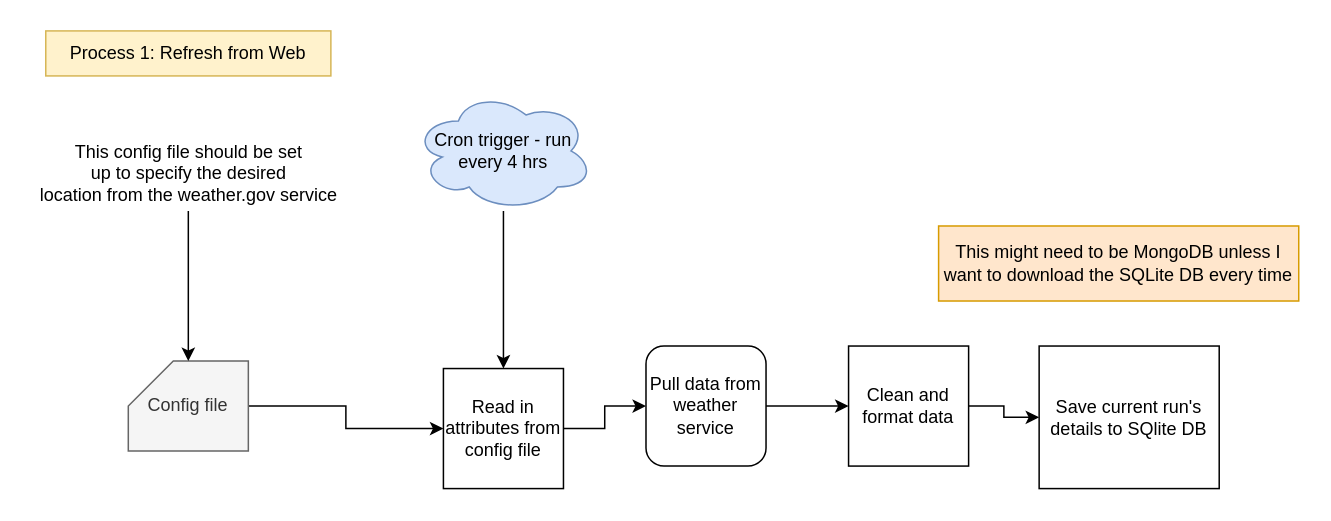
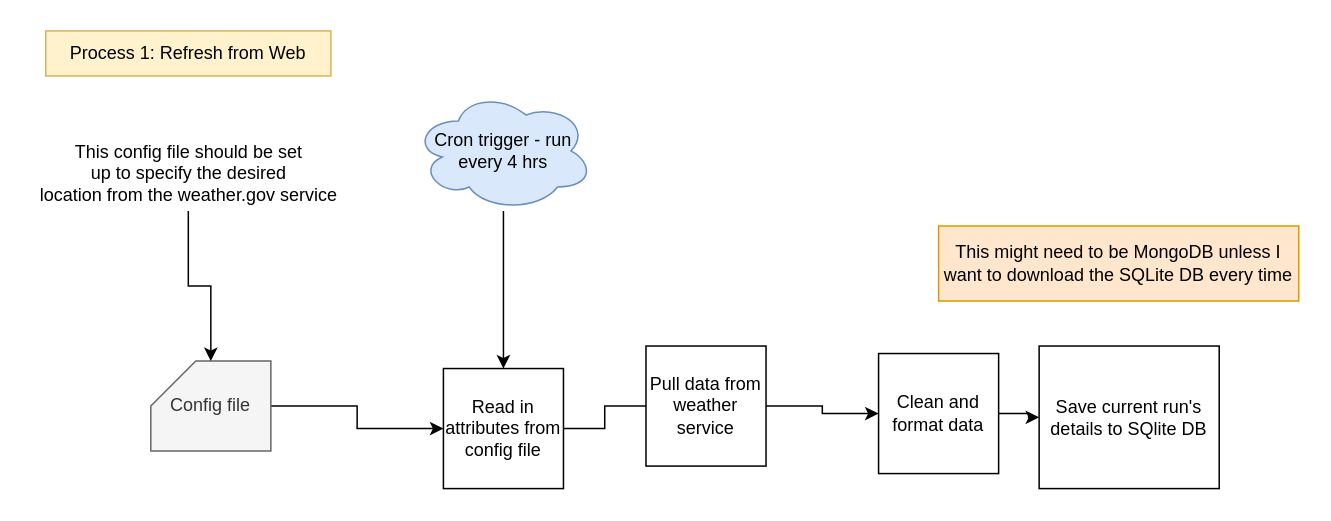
(188, 406) -> (211, 406)
(634, 406) -> (638, 406)
(706, 406) -> (706, 406)
(908, 406) -> (938, 413)
